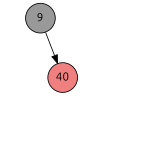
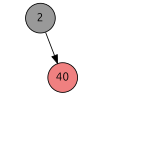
(40, 18) -> (40, 18)
